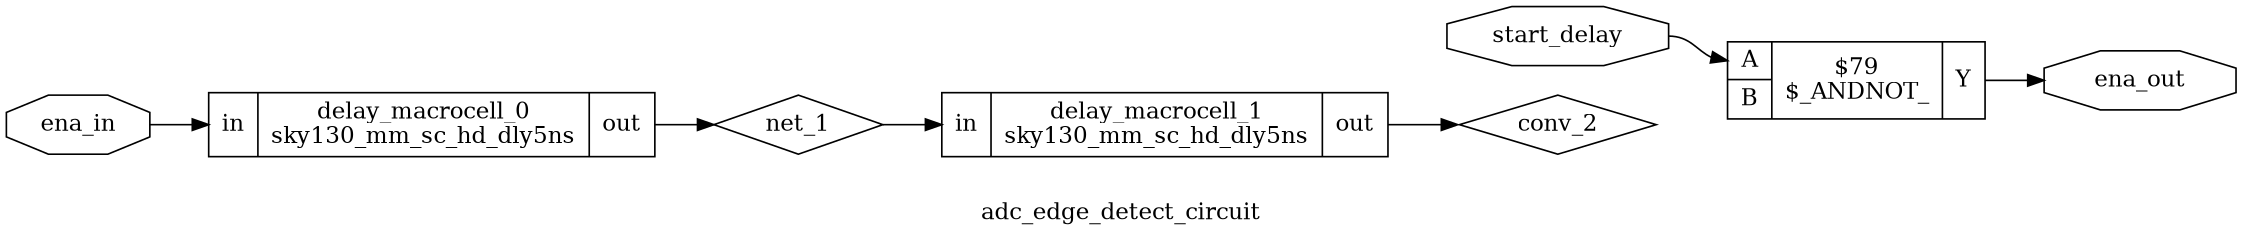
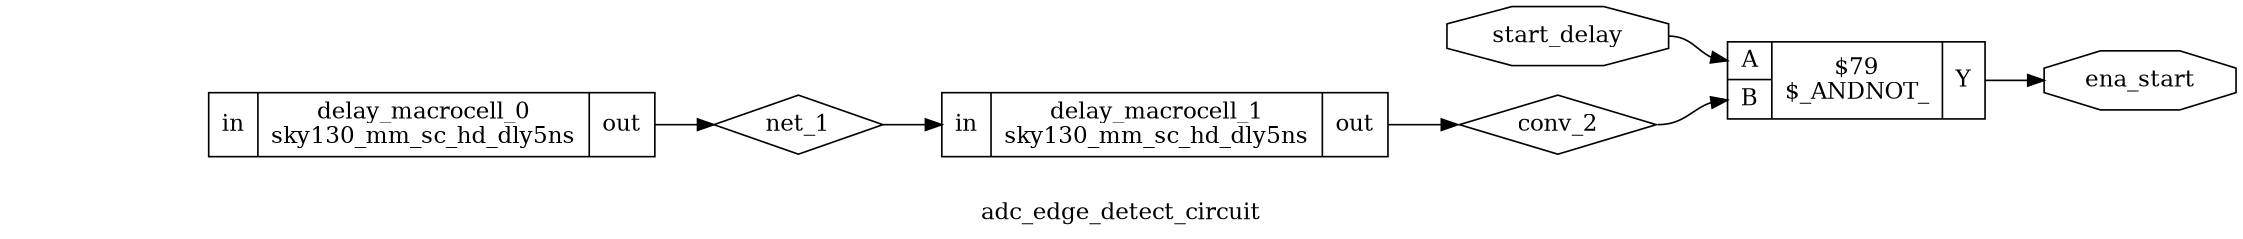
(2140, 80) -> (2140, 80)
none -> (1686, 117)
(78, 125) -> none
